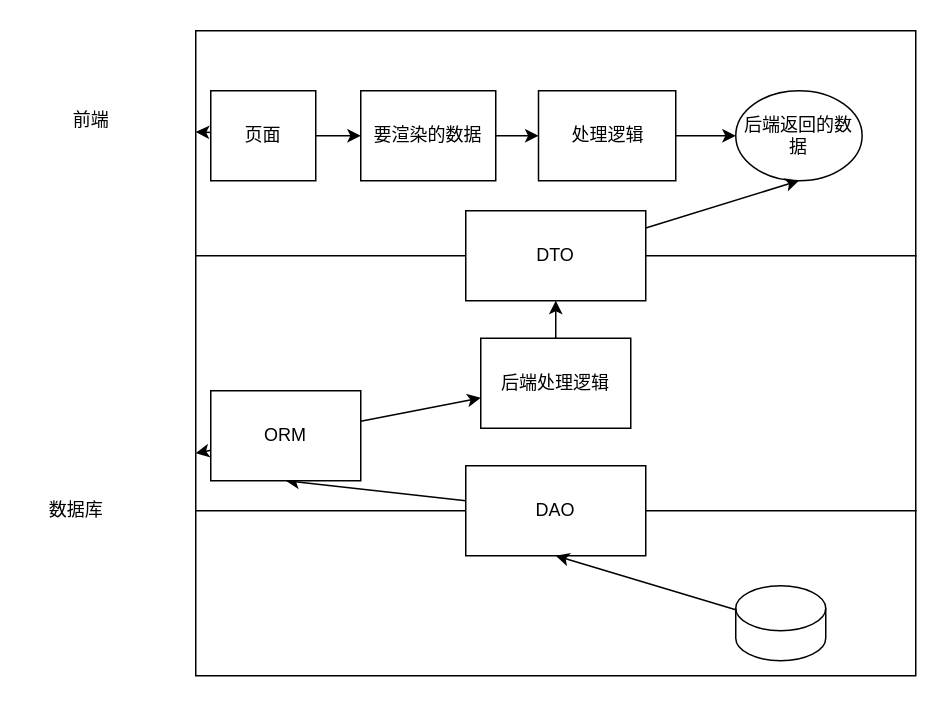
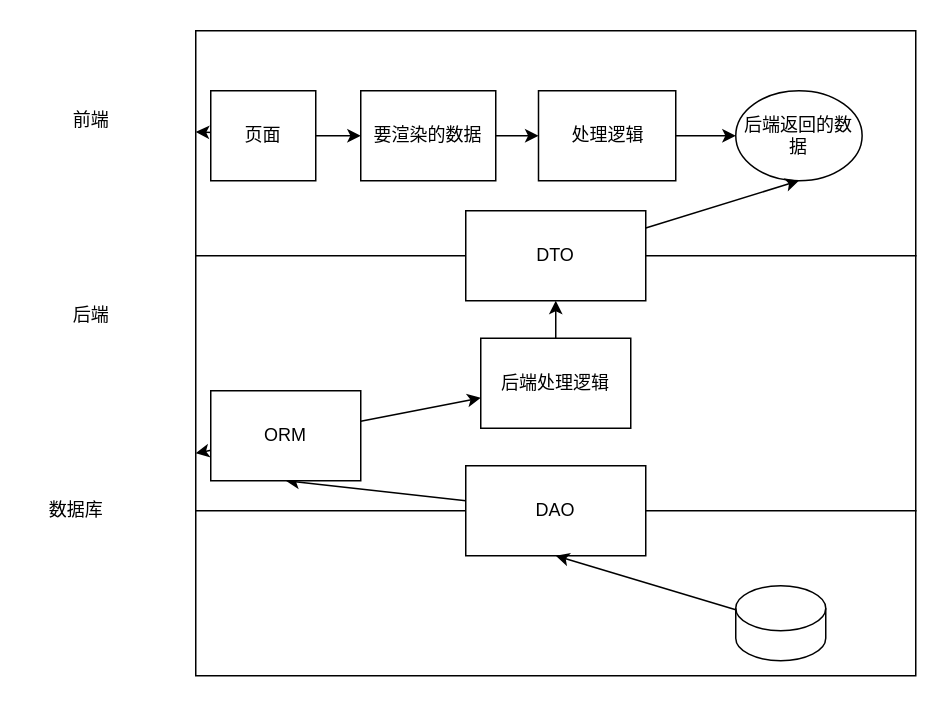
none -> (91, 316)
